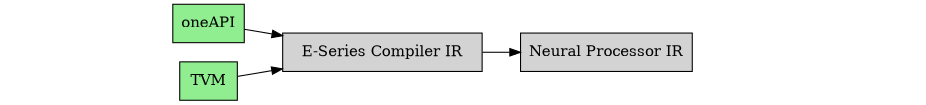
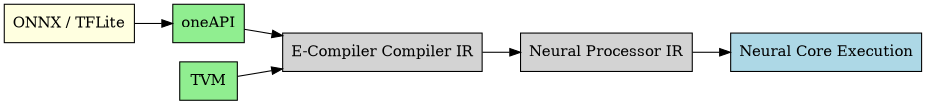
none -> (69, 23)
(382, 52) -> (382, 52)
none -> (826, 52)
